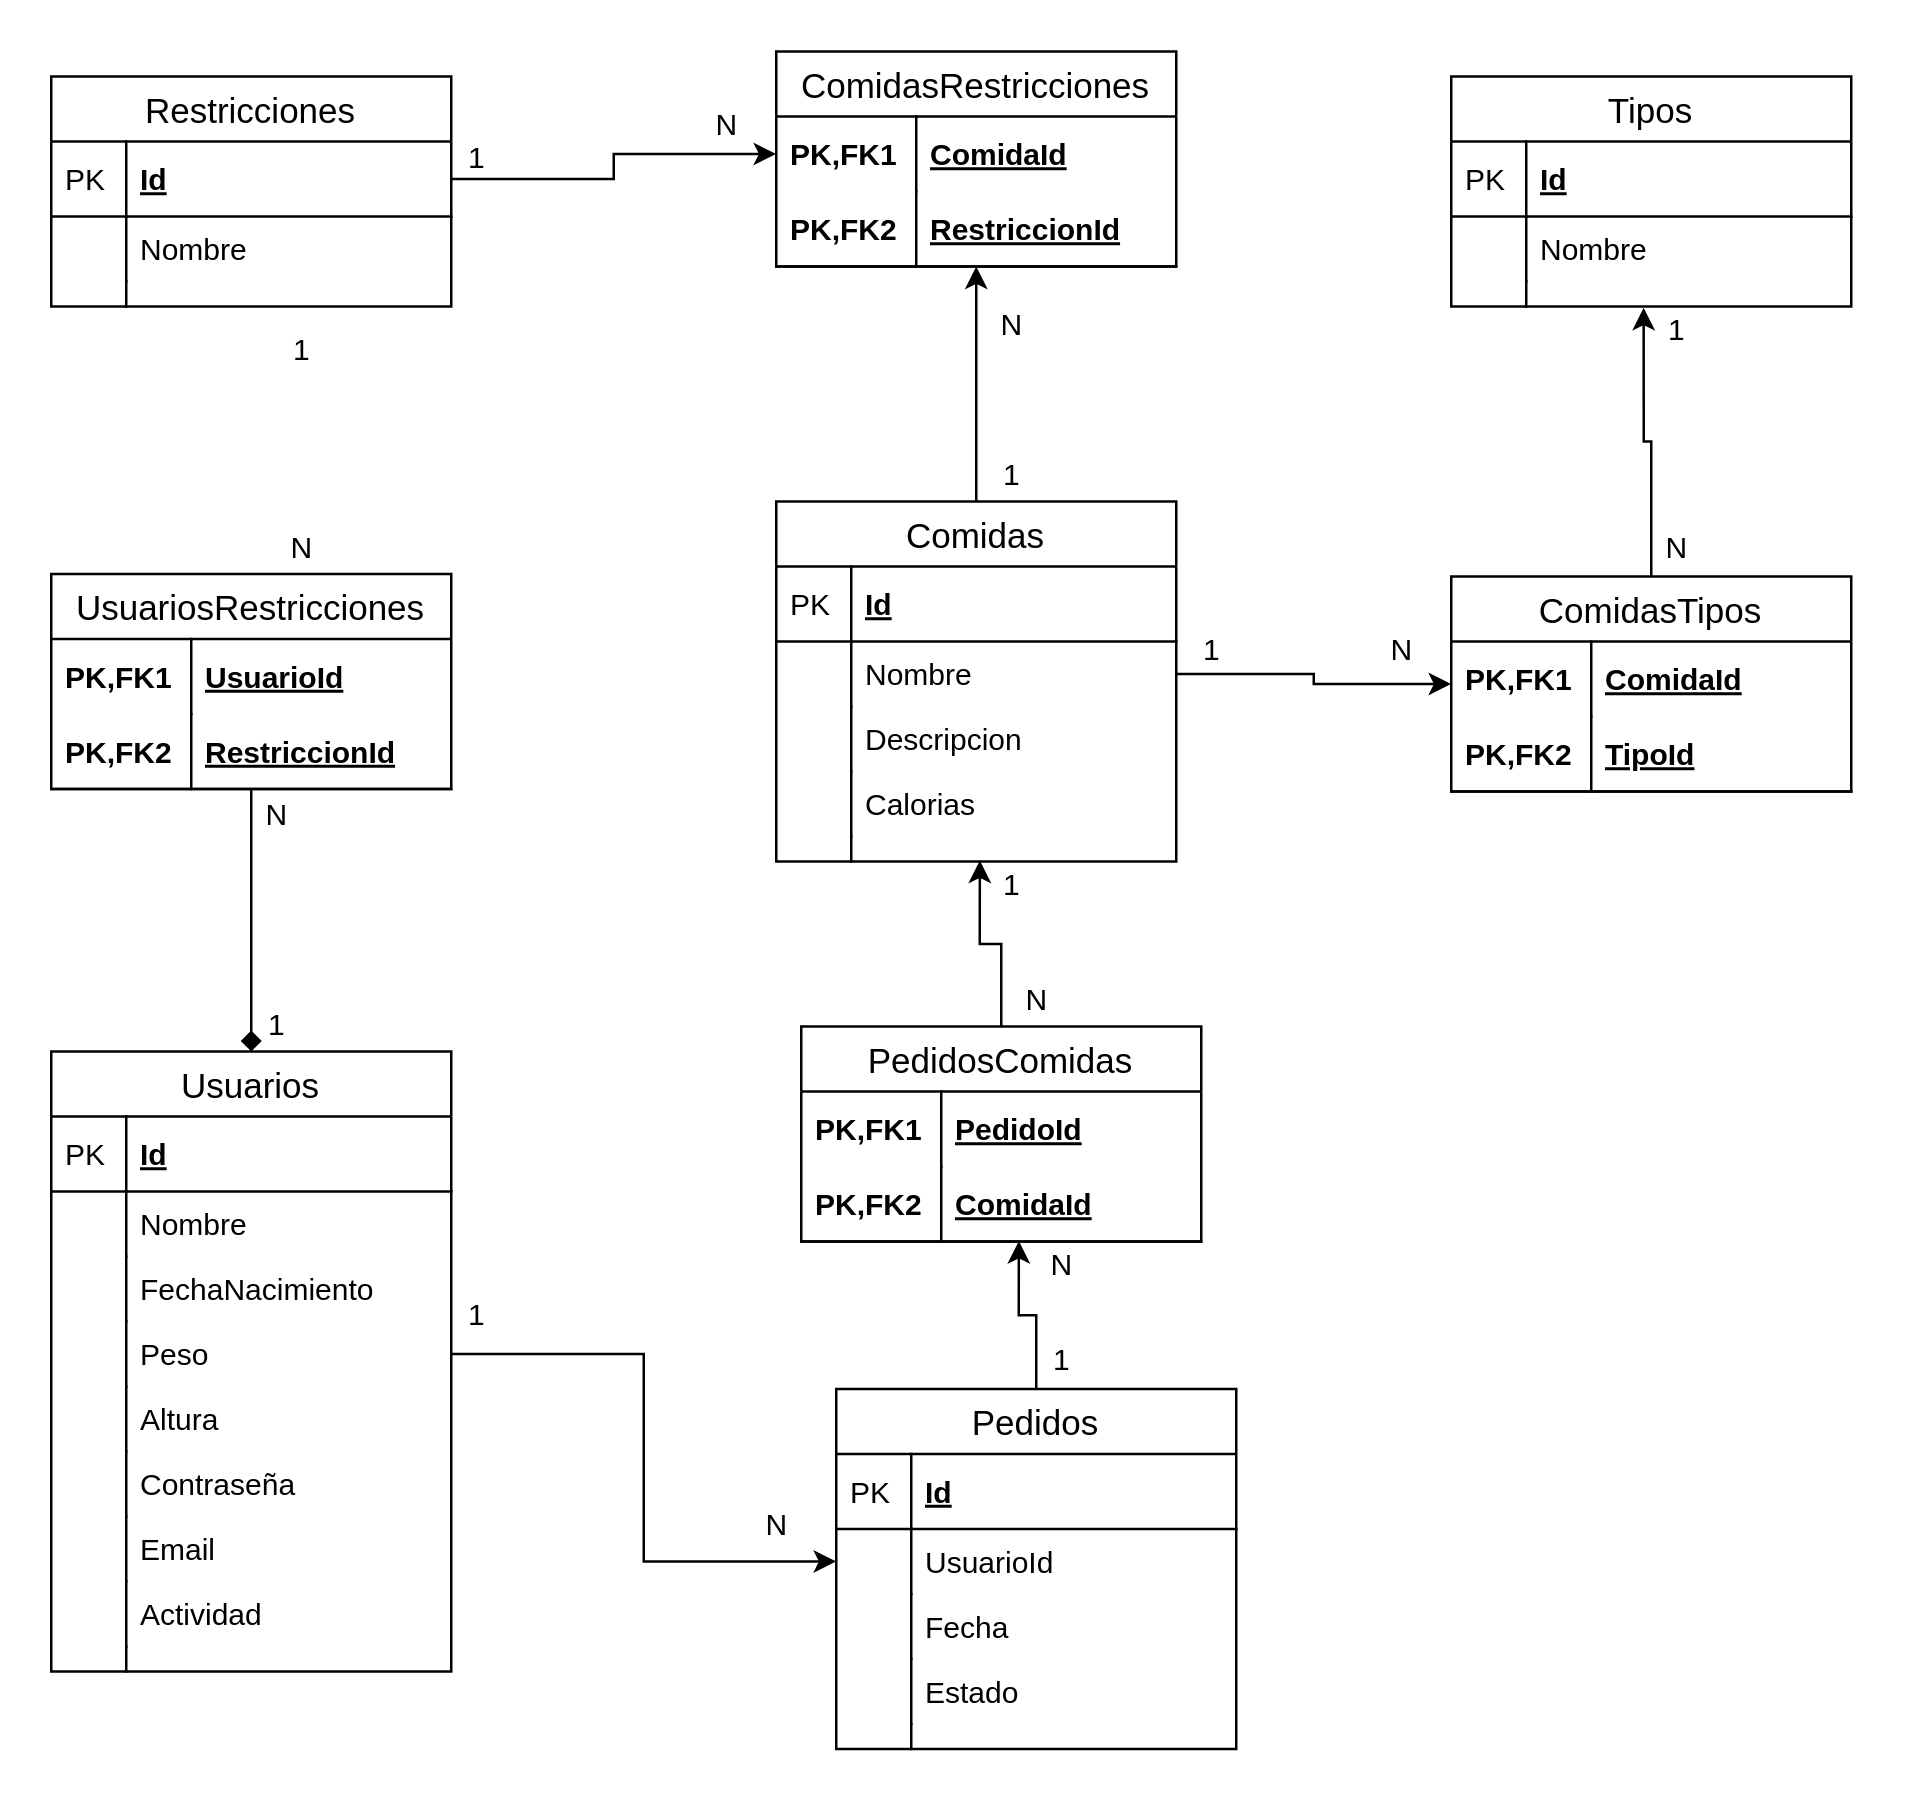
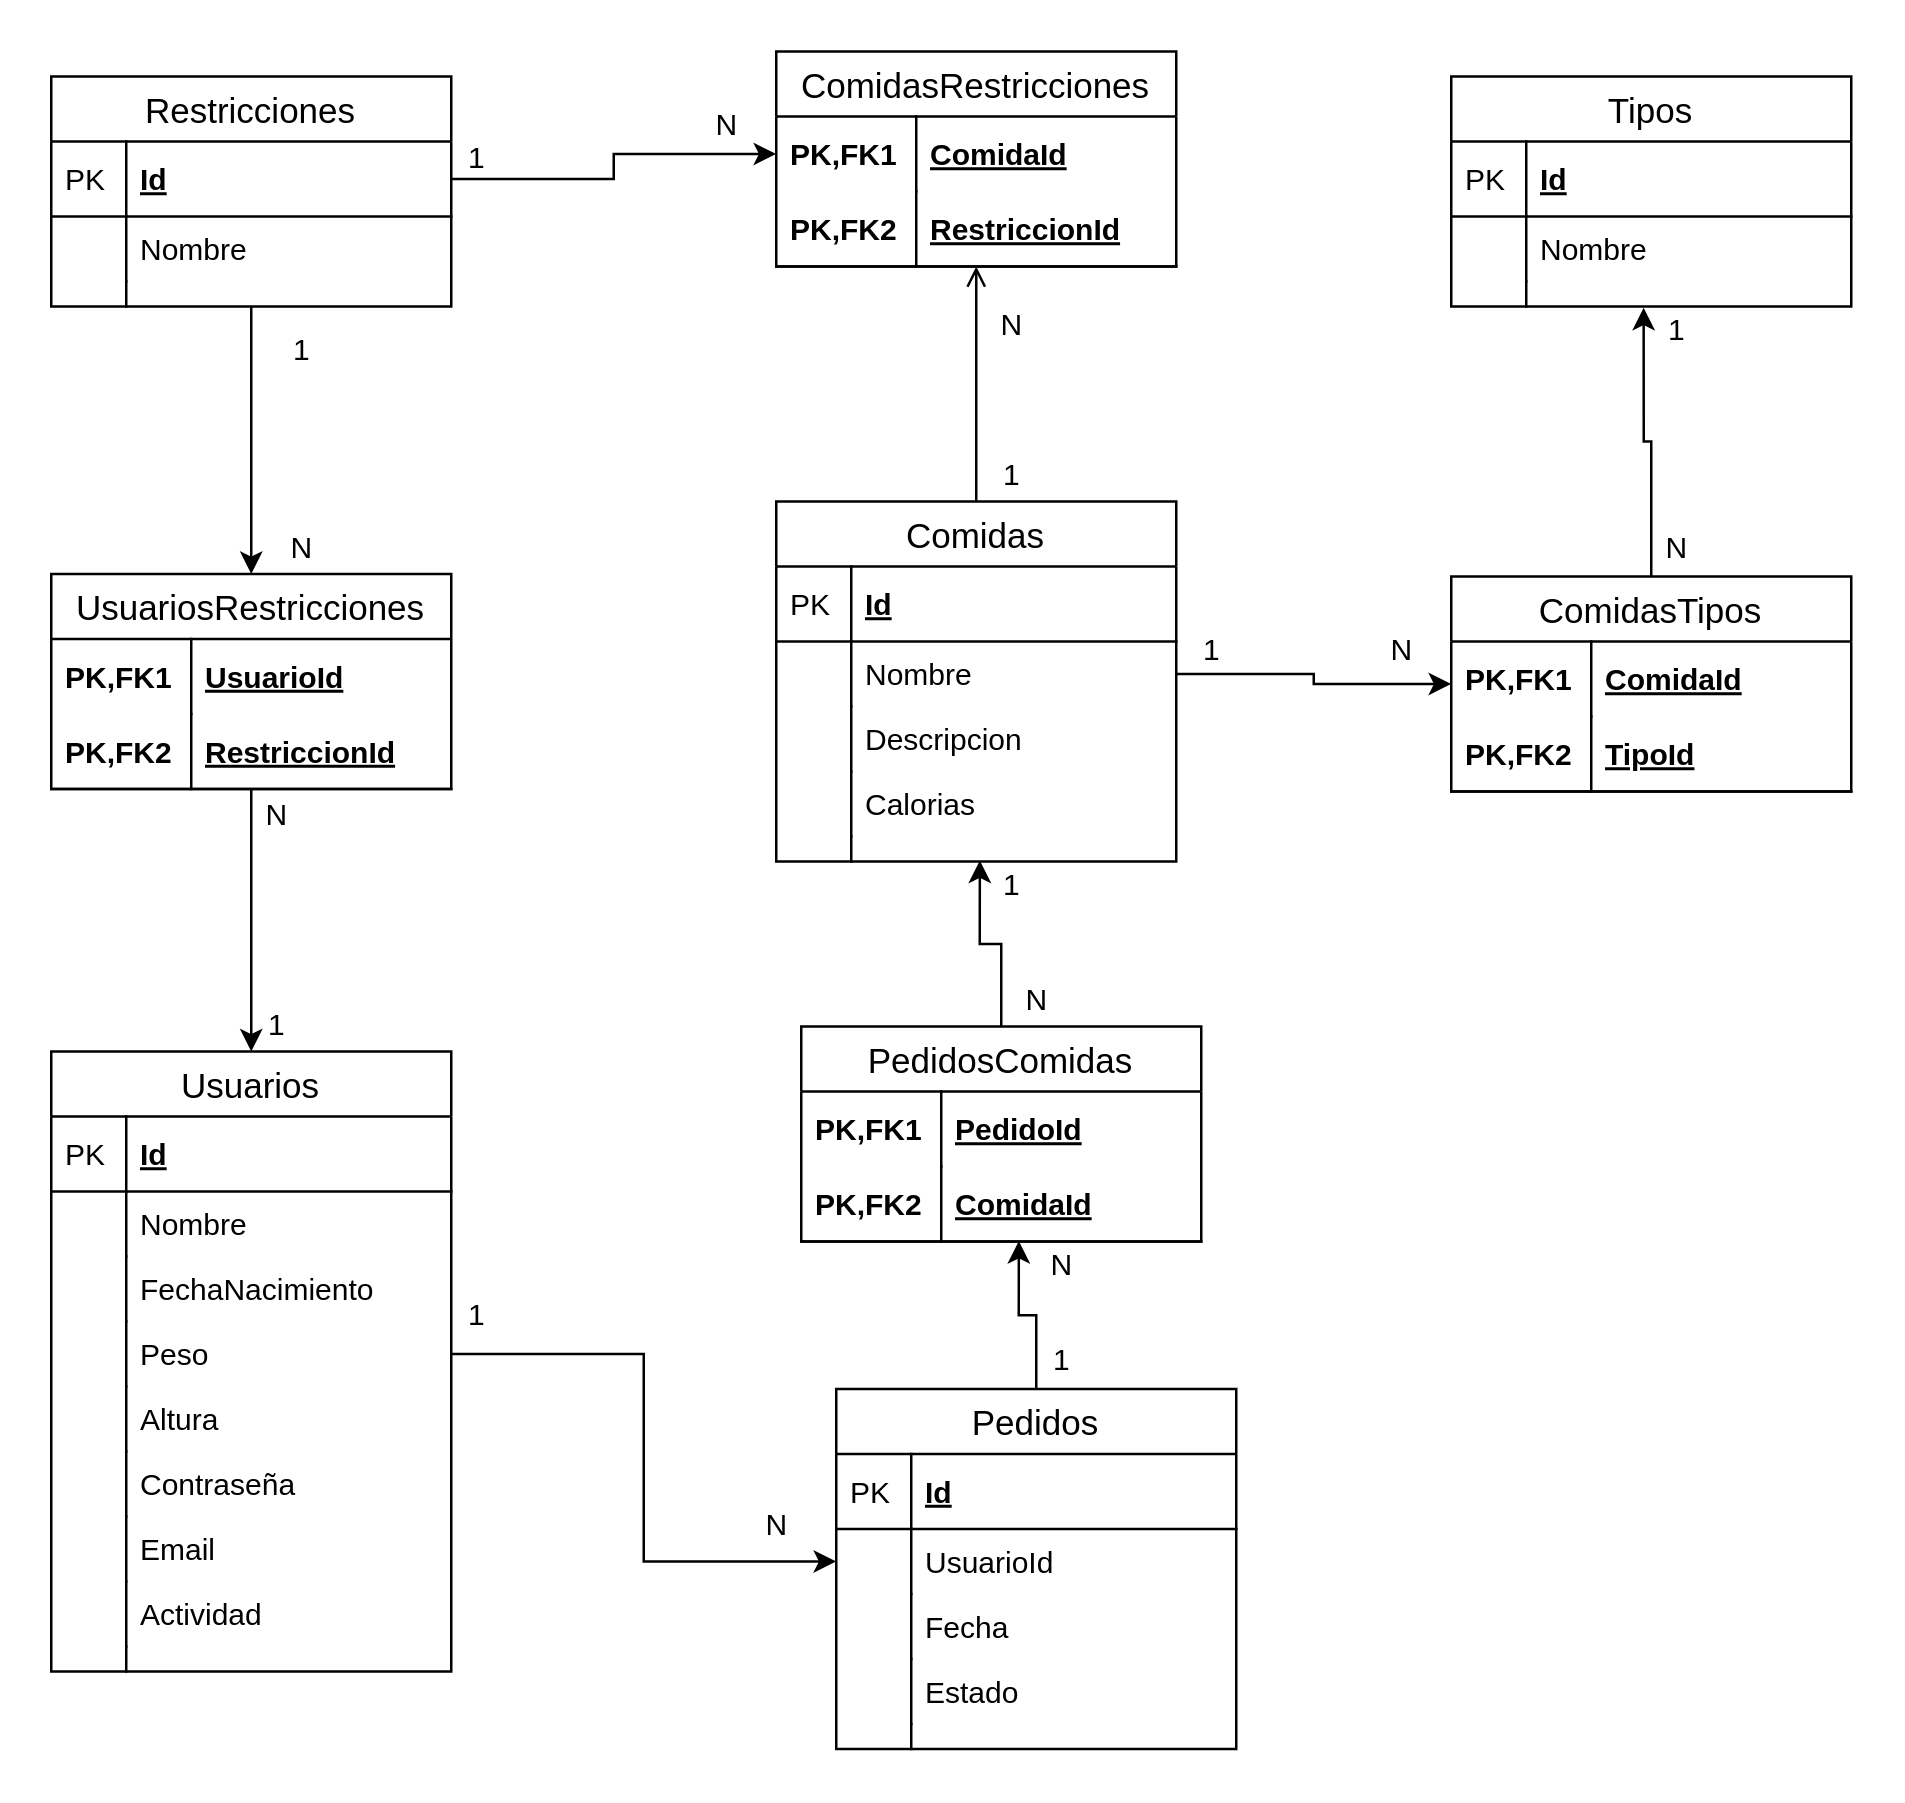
(976, 284) -> (976, 280)
none -> (251, 435)
(251, 1031) -> (251, 1032)
